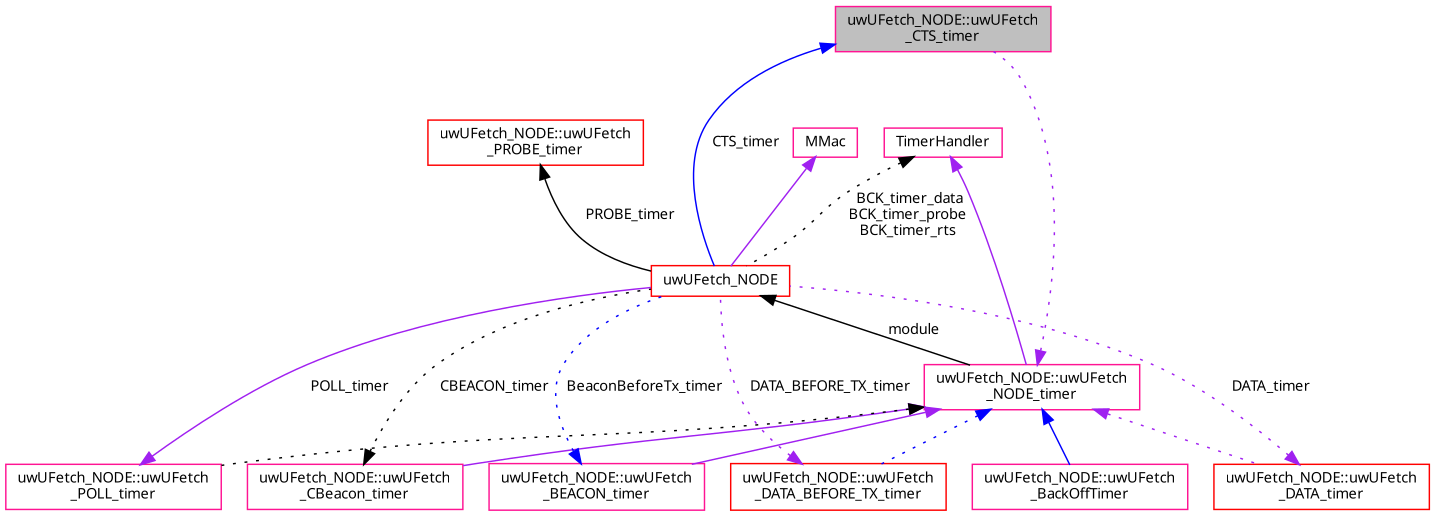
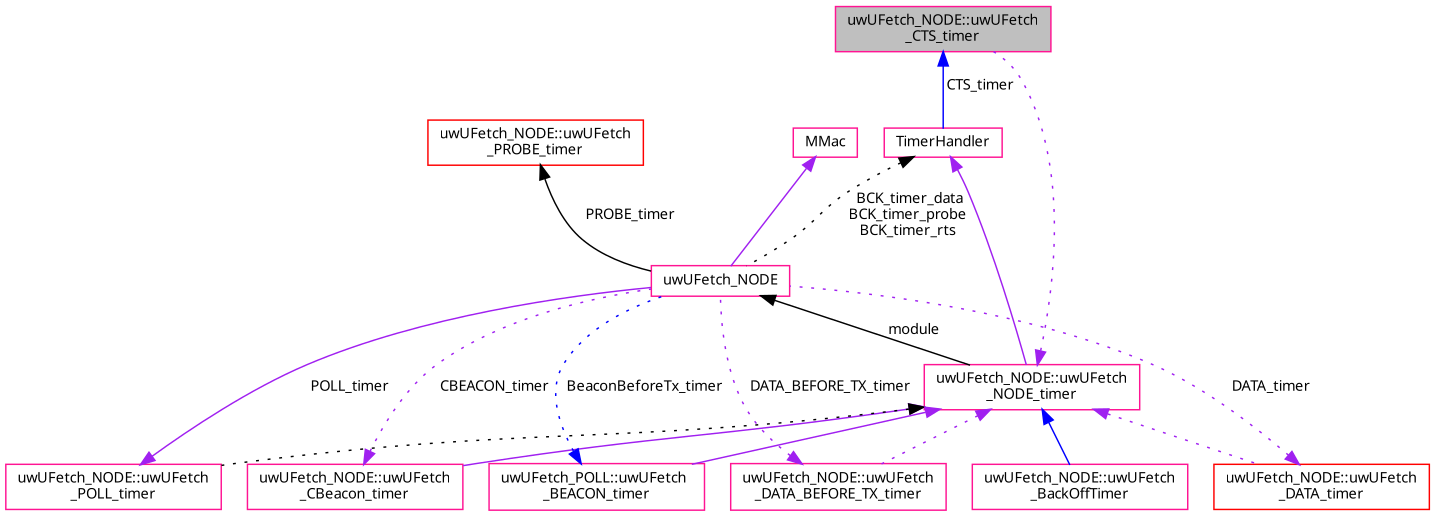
(705, 127) -> (943, 97)
(720, 281) -> (720, 281)
(488, 335) -> (488, 335)
(929, 440) -> (929, 440)
(597, 487) -> (597, 487)
(838, 487) -> (838, 487)
